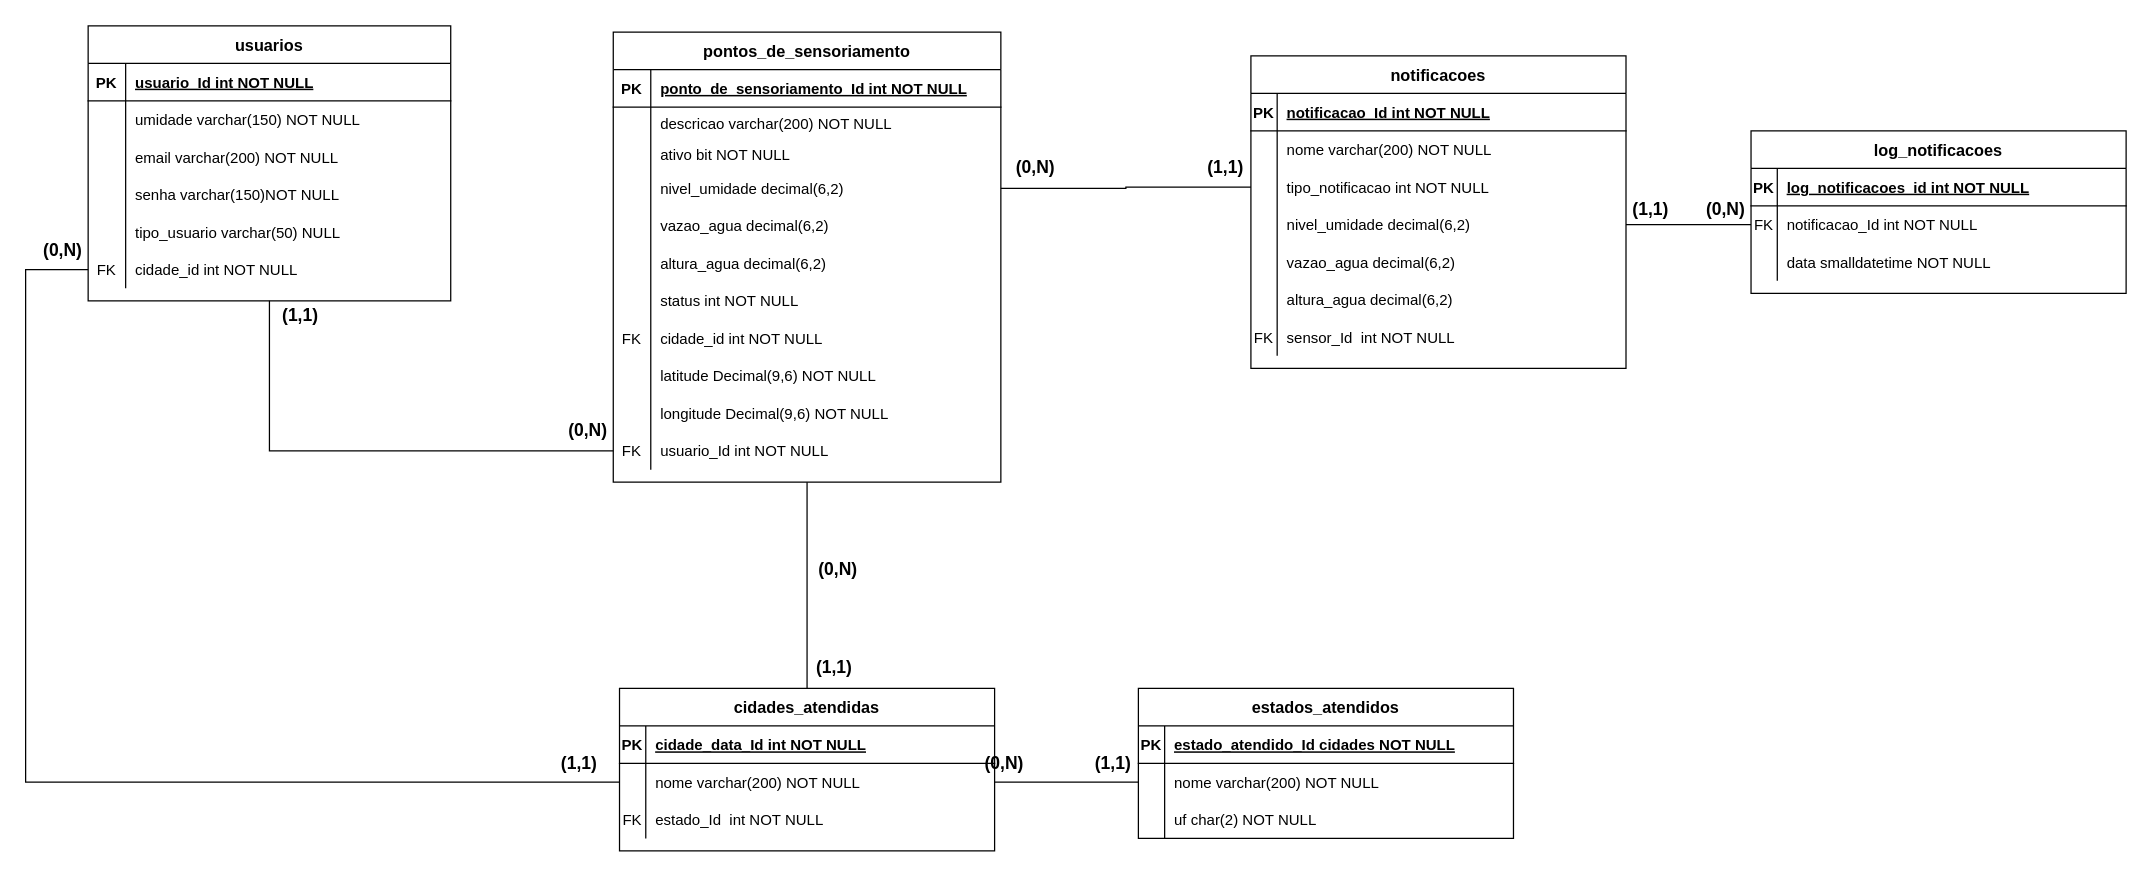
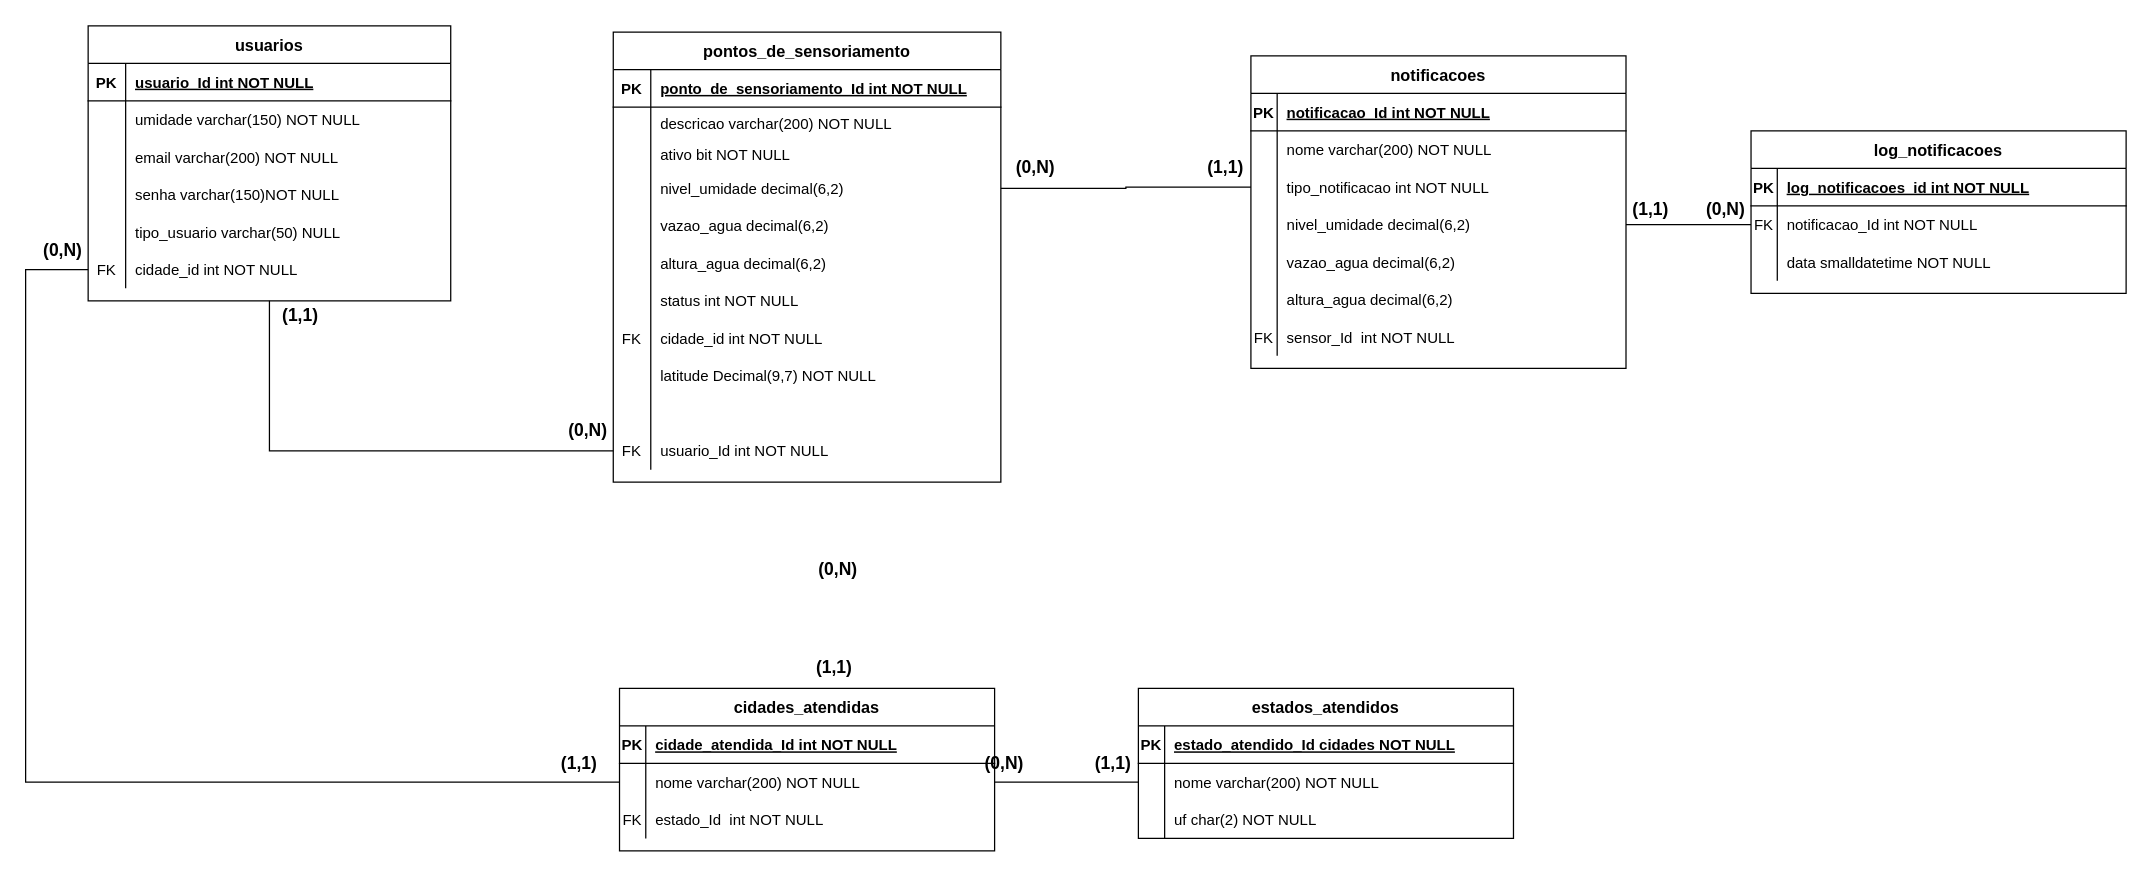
(770, 376) -> (770, 376)
(826, 413) -> none
(807, 586) -> none
(759, 745) -> (774, 745)
